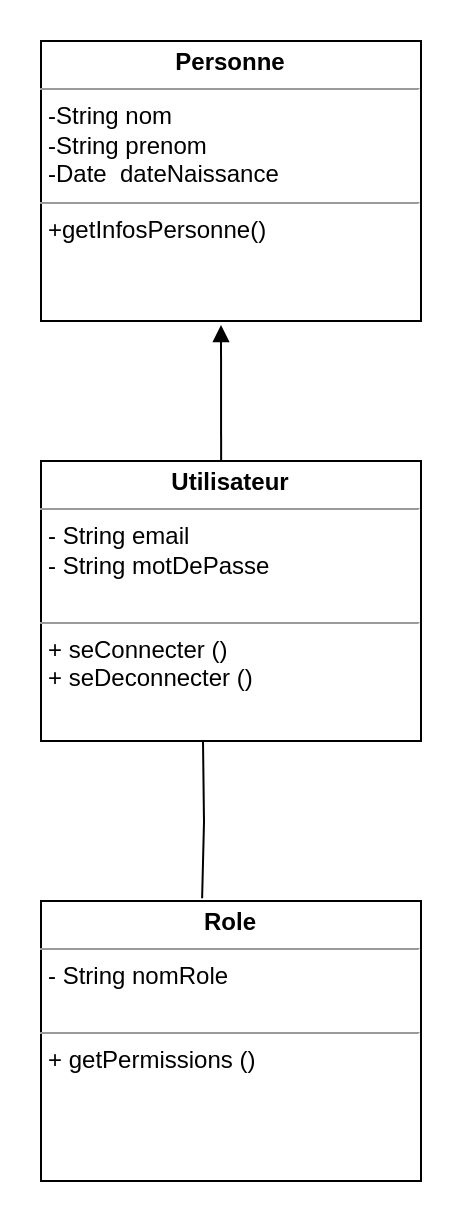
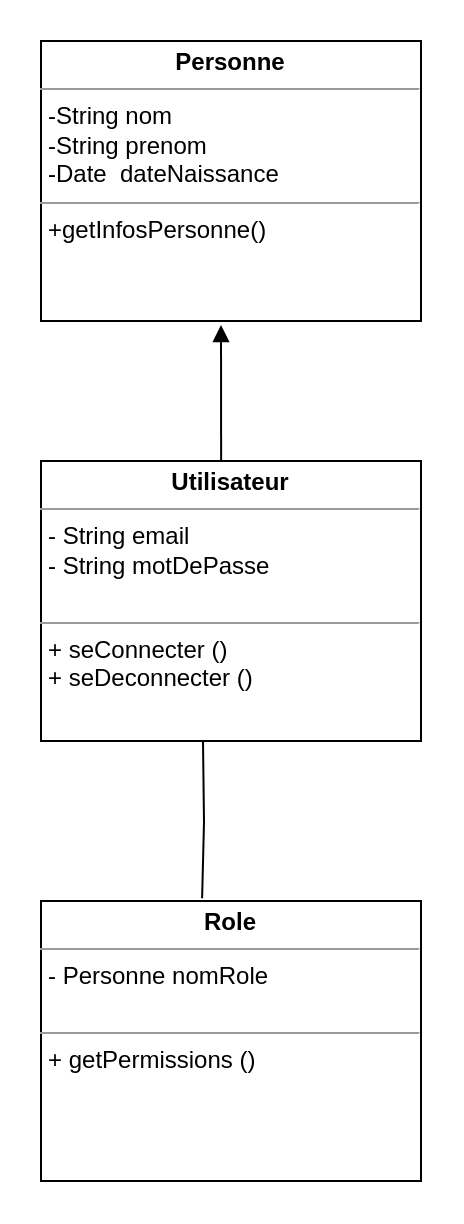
(156, 944) -> (156, 944)
